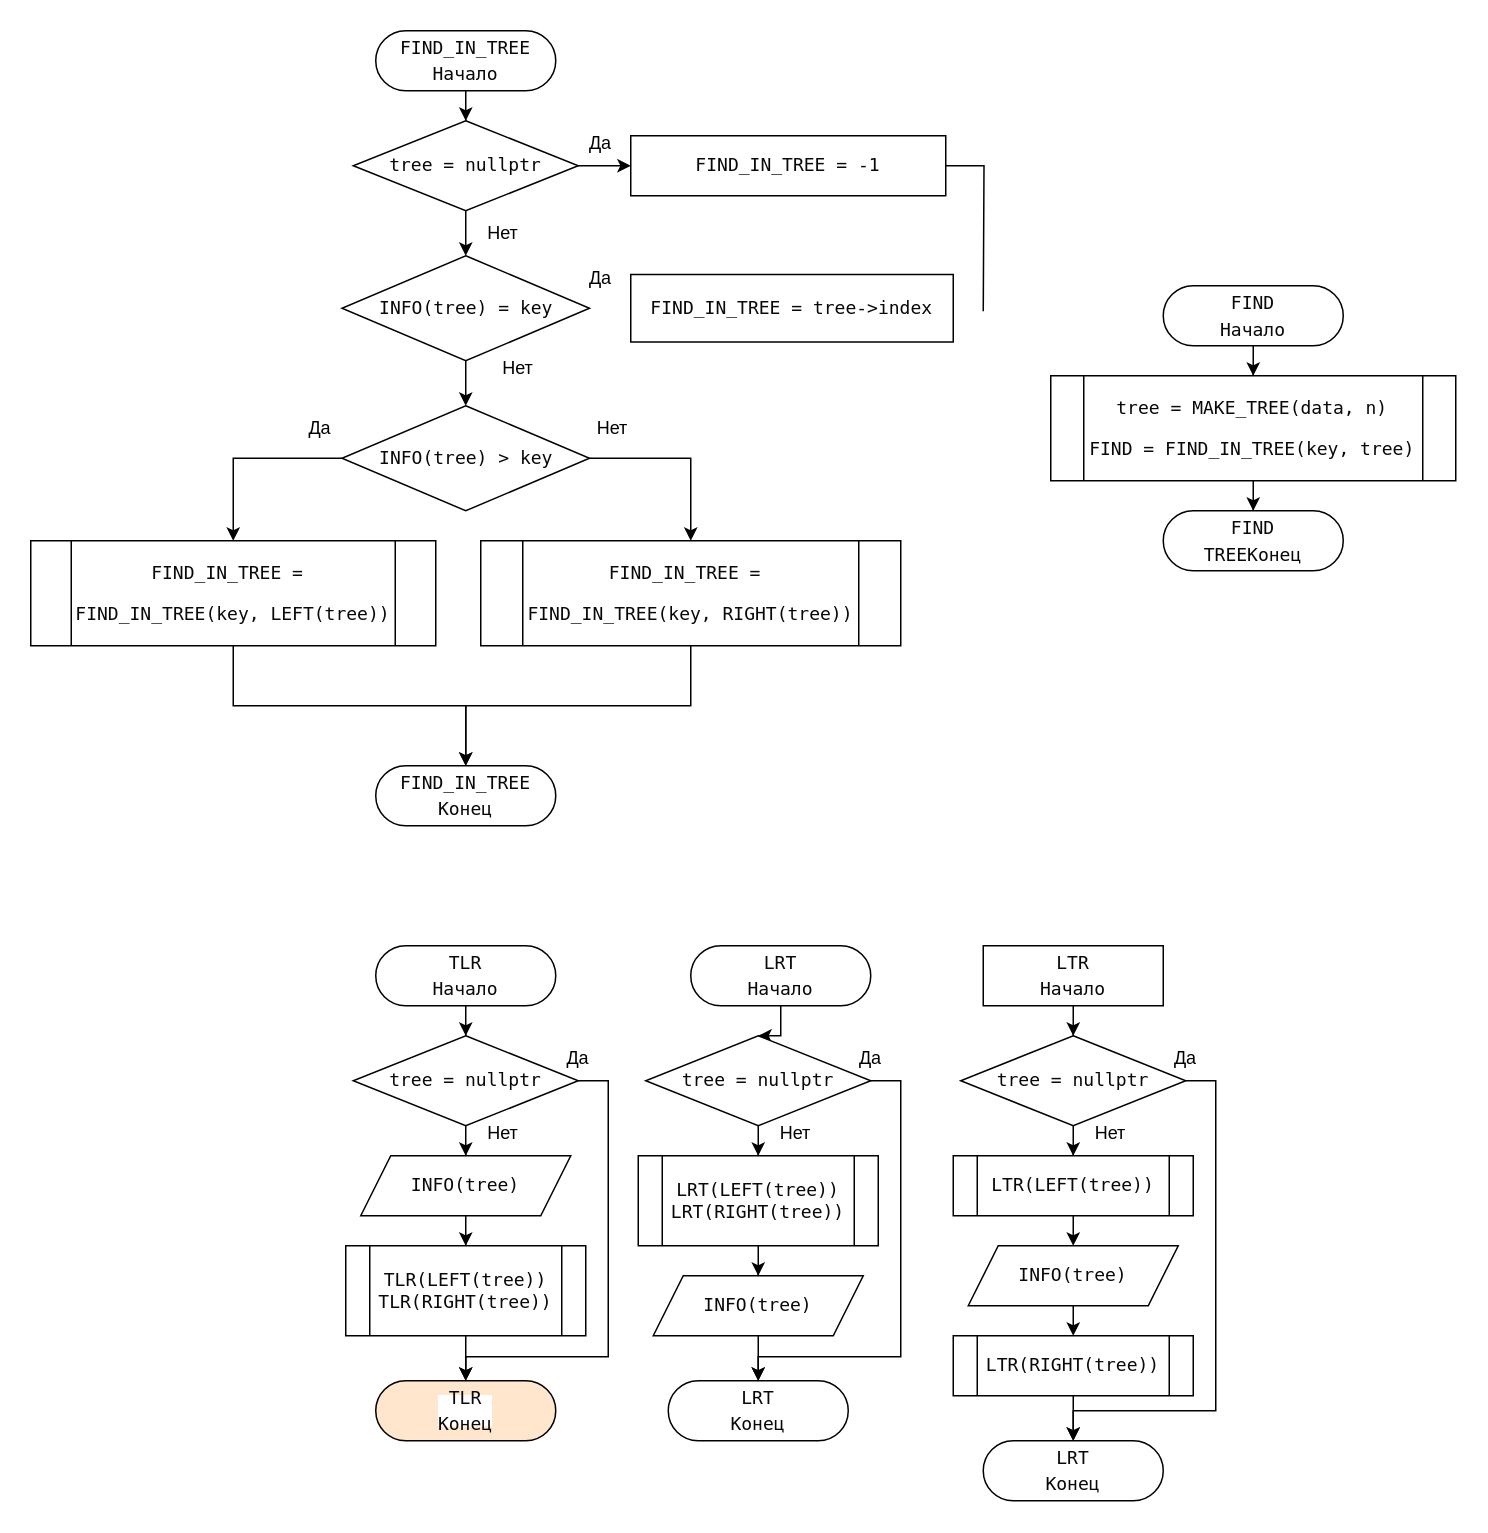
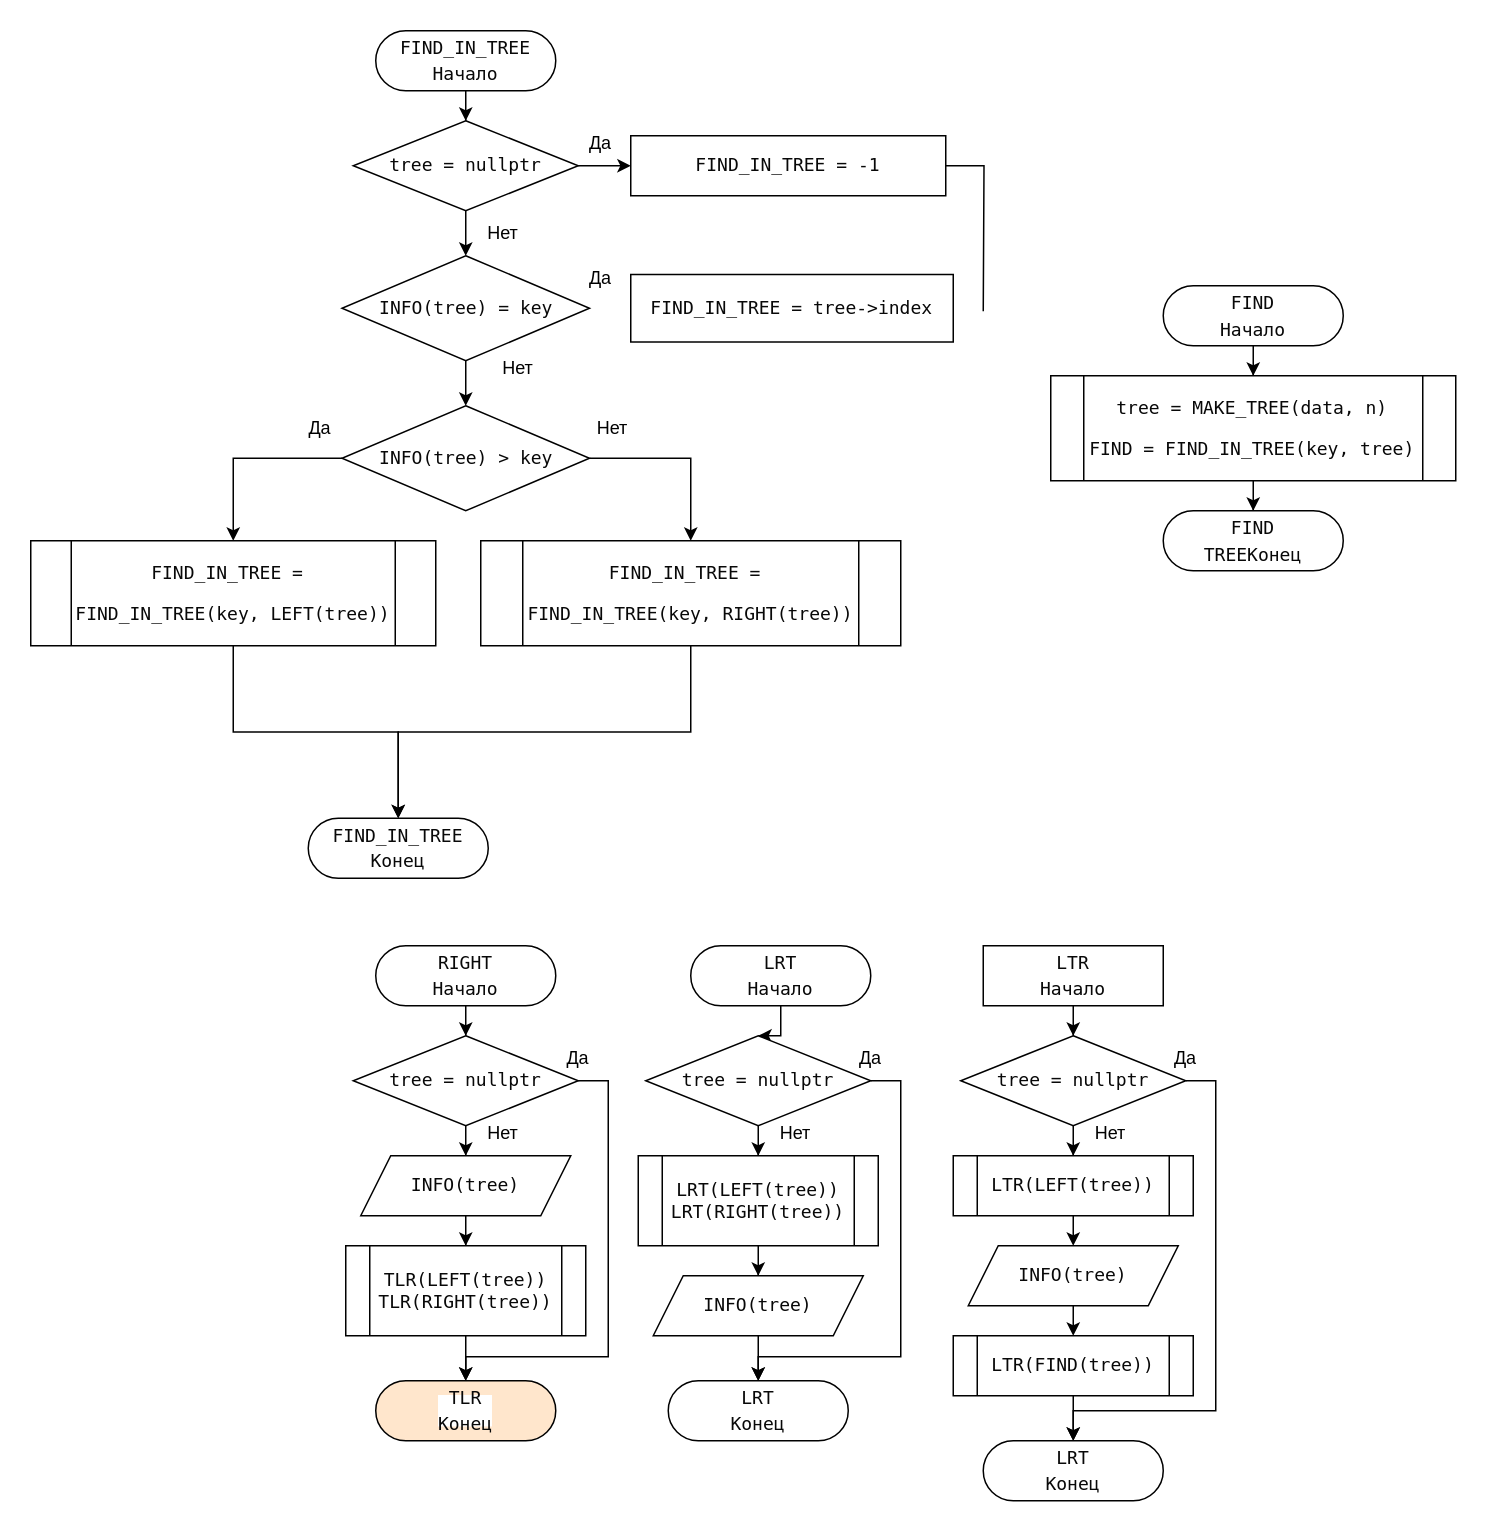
(466, 796) -> (398, 848)
(466, 976) -> (466, 976)
(1073, 1366) -> (1073, 1366)
